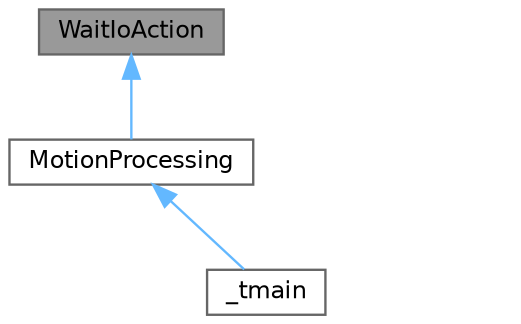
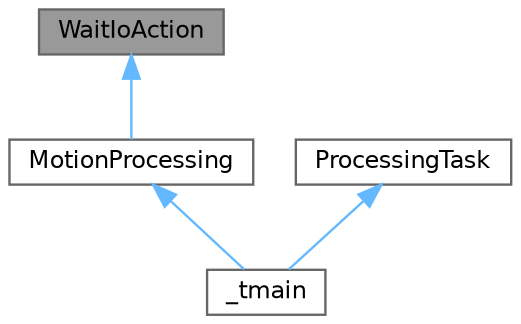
none -> (404, 162)
